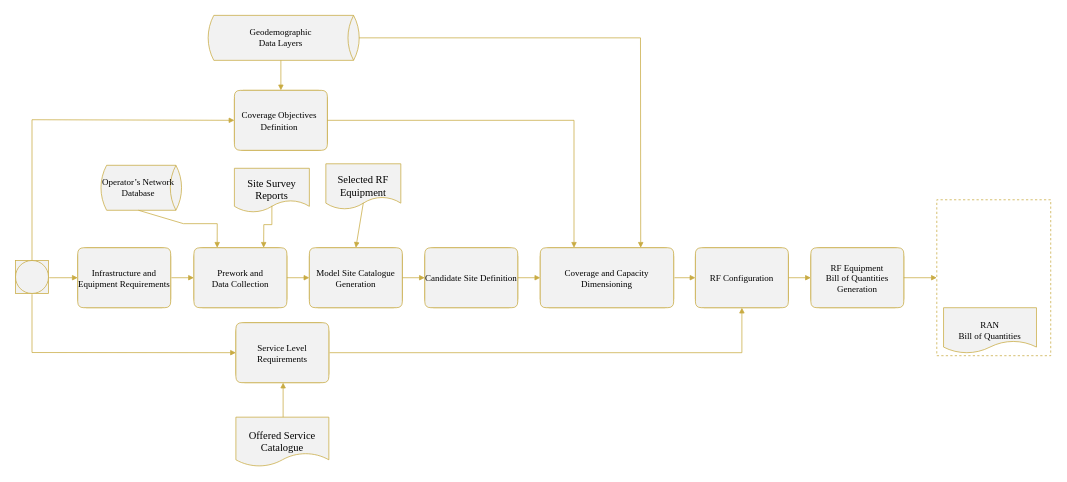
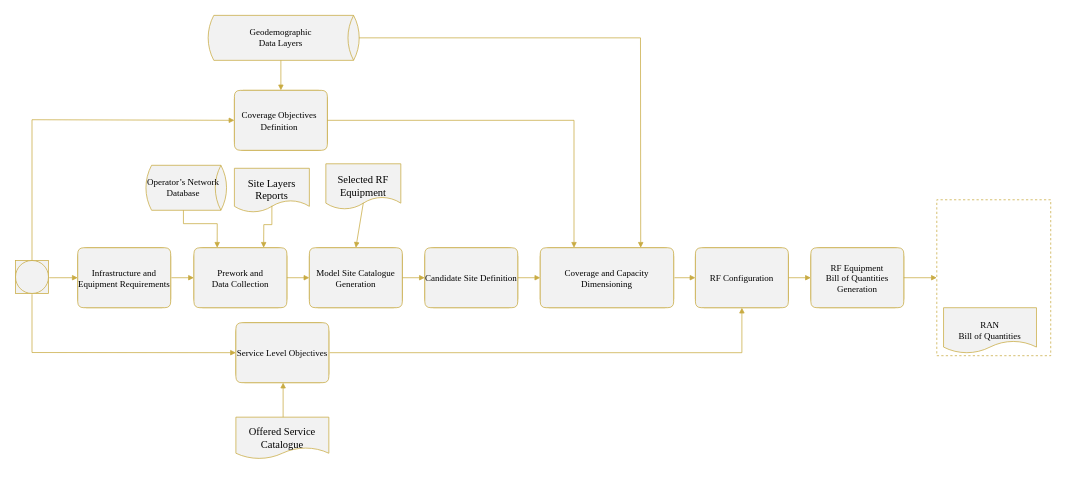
(138, 188) -> (183, 188)
(272, 190) -> (272, 190)
(282, 354) -> (282, 354)
(282, 442) -> (282, 438)
